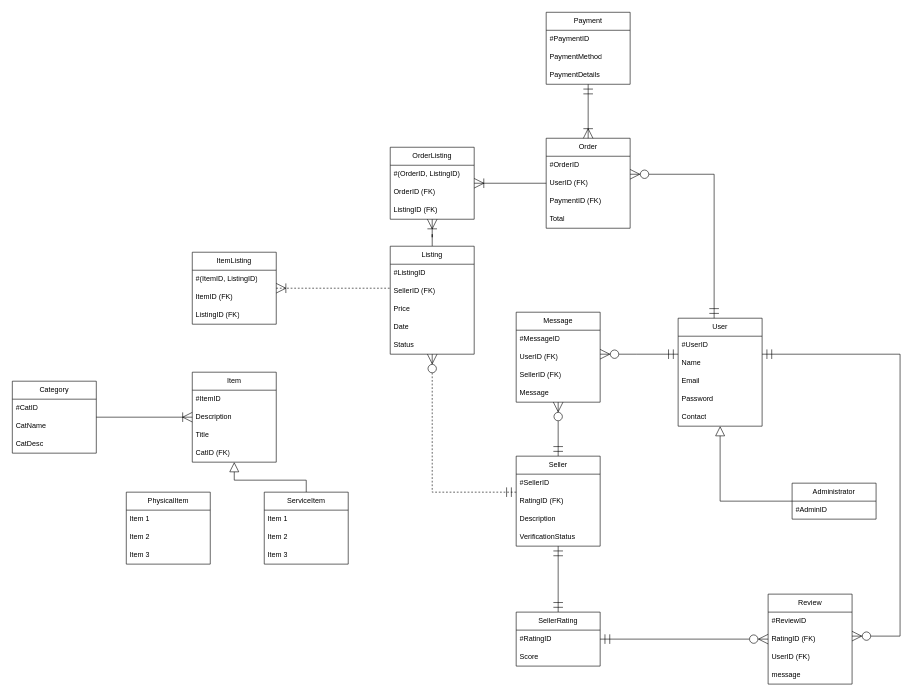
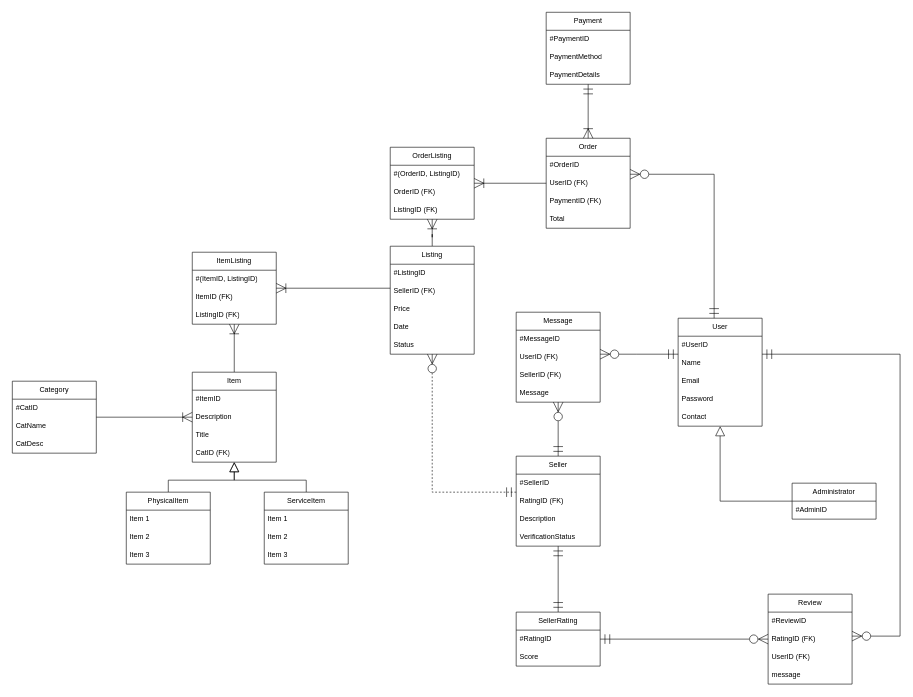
(333, 288) -> (333, 288)
none -> (234, 349)
none -> (194, 480)
